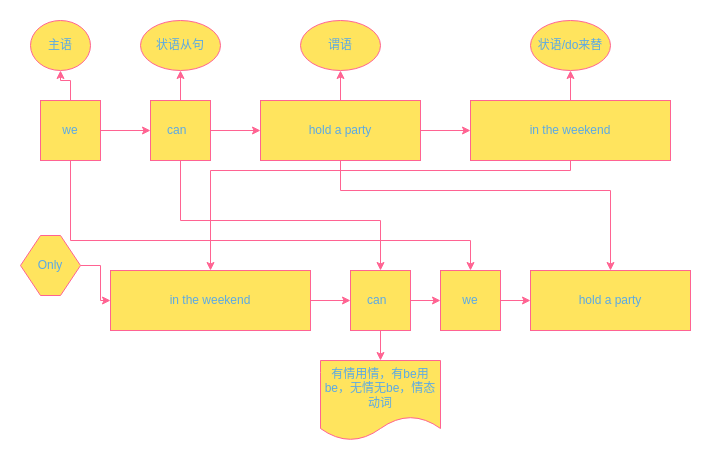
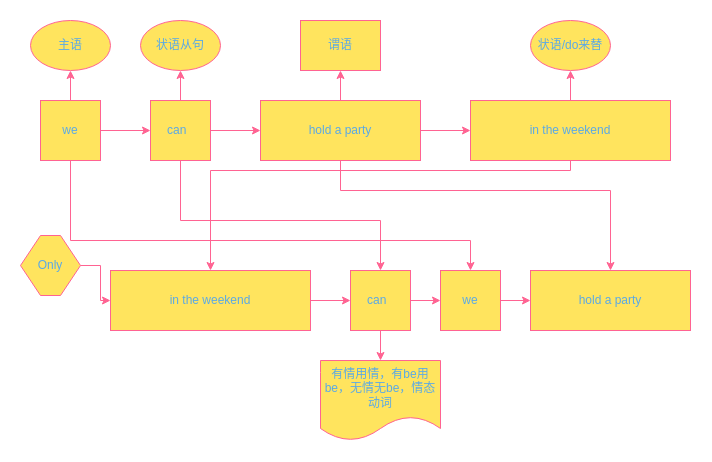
(61, 46) -> (71, 46)
(341, 46) -> (341, 46)
